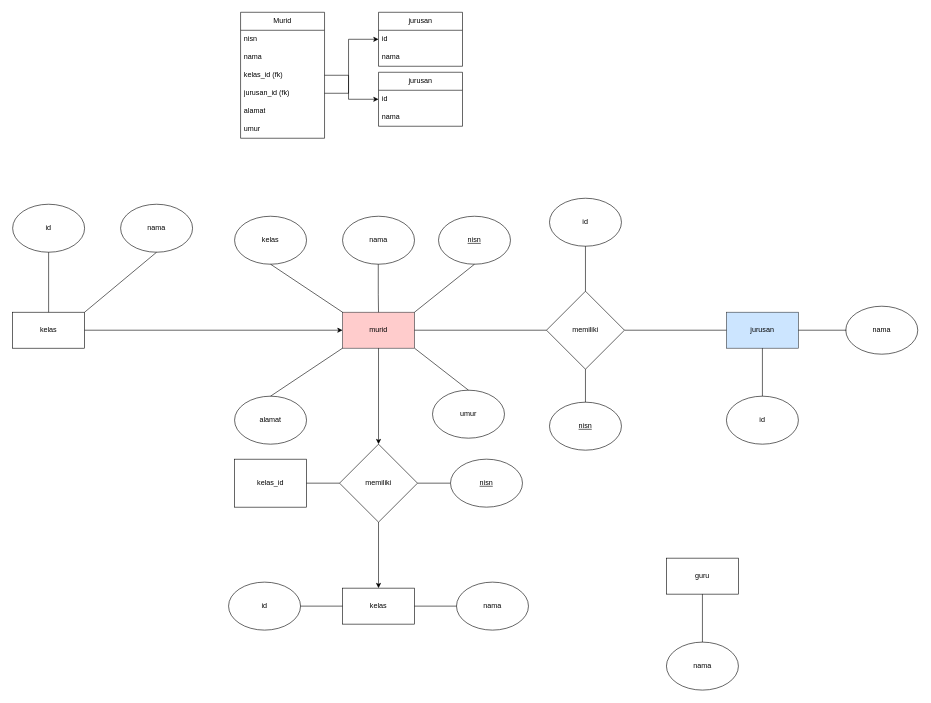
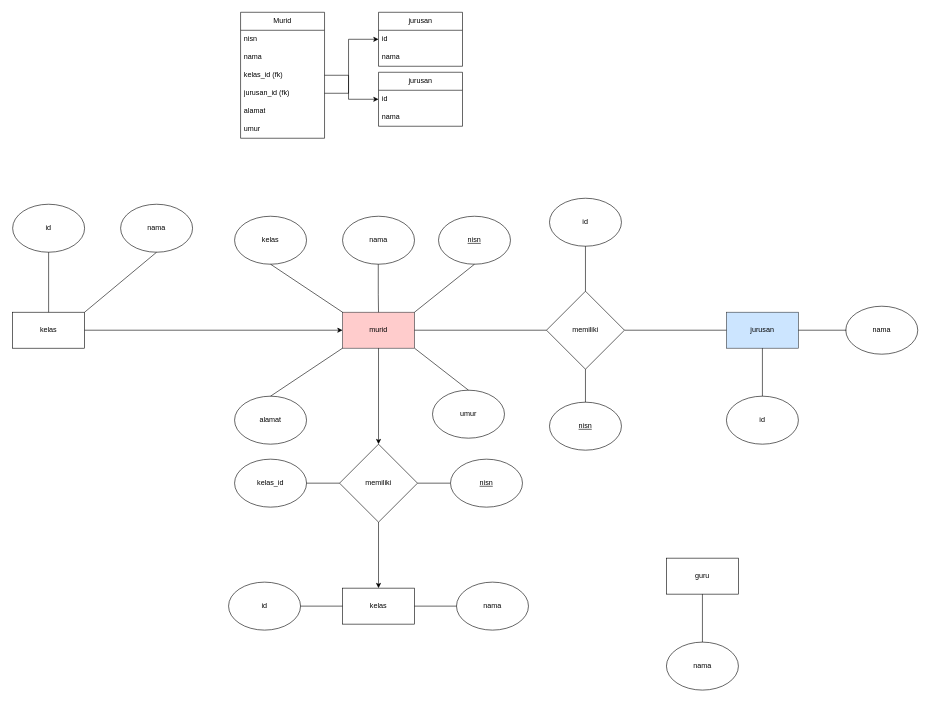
(270, 483) -> (270, 483)
